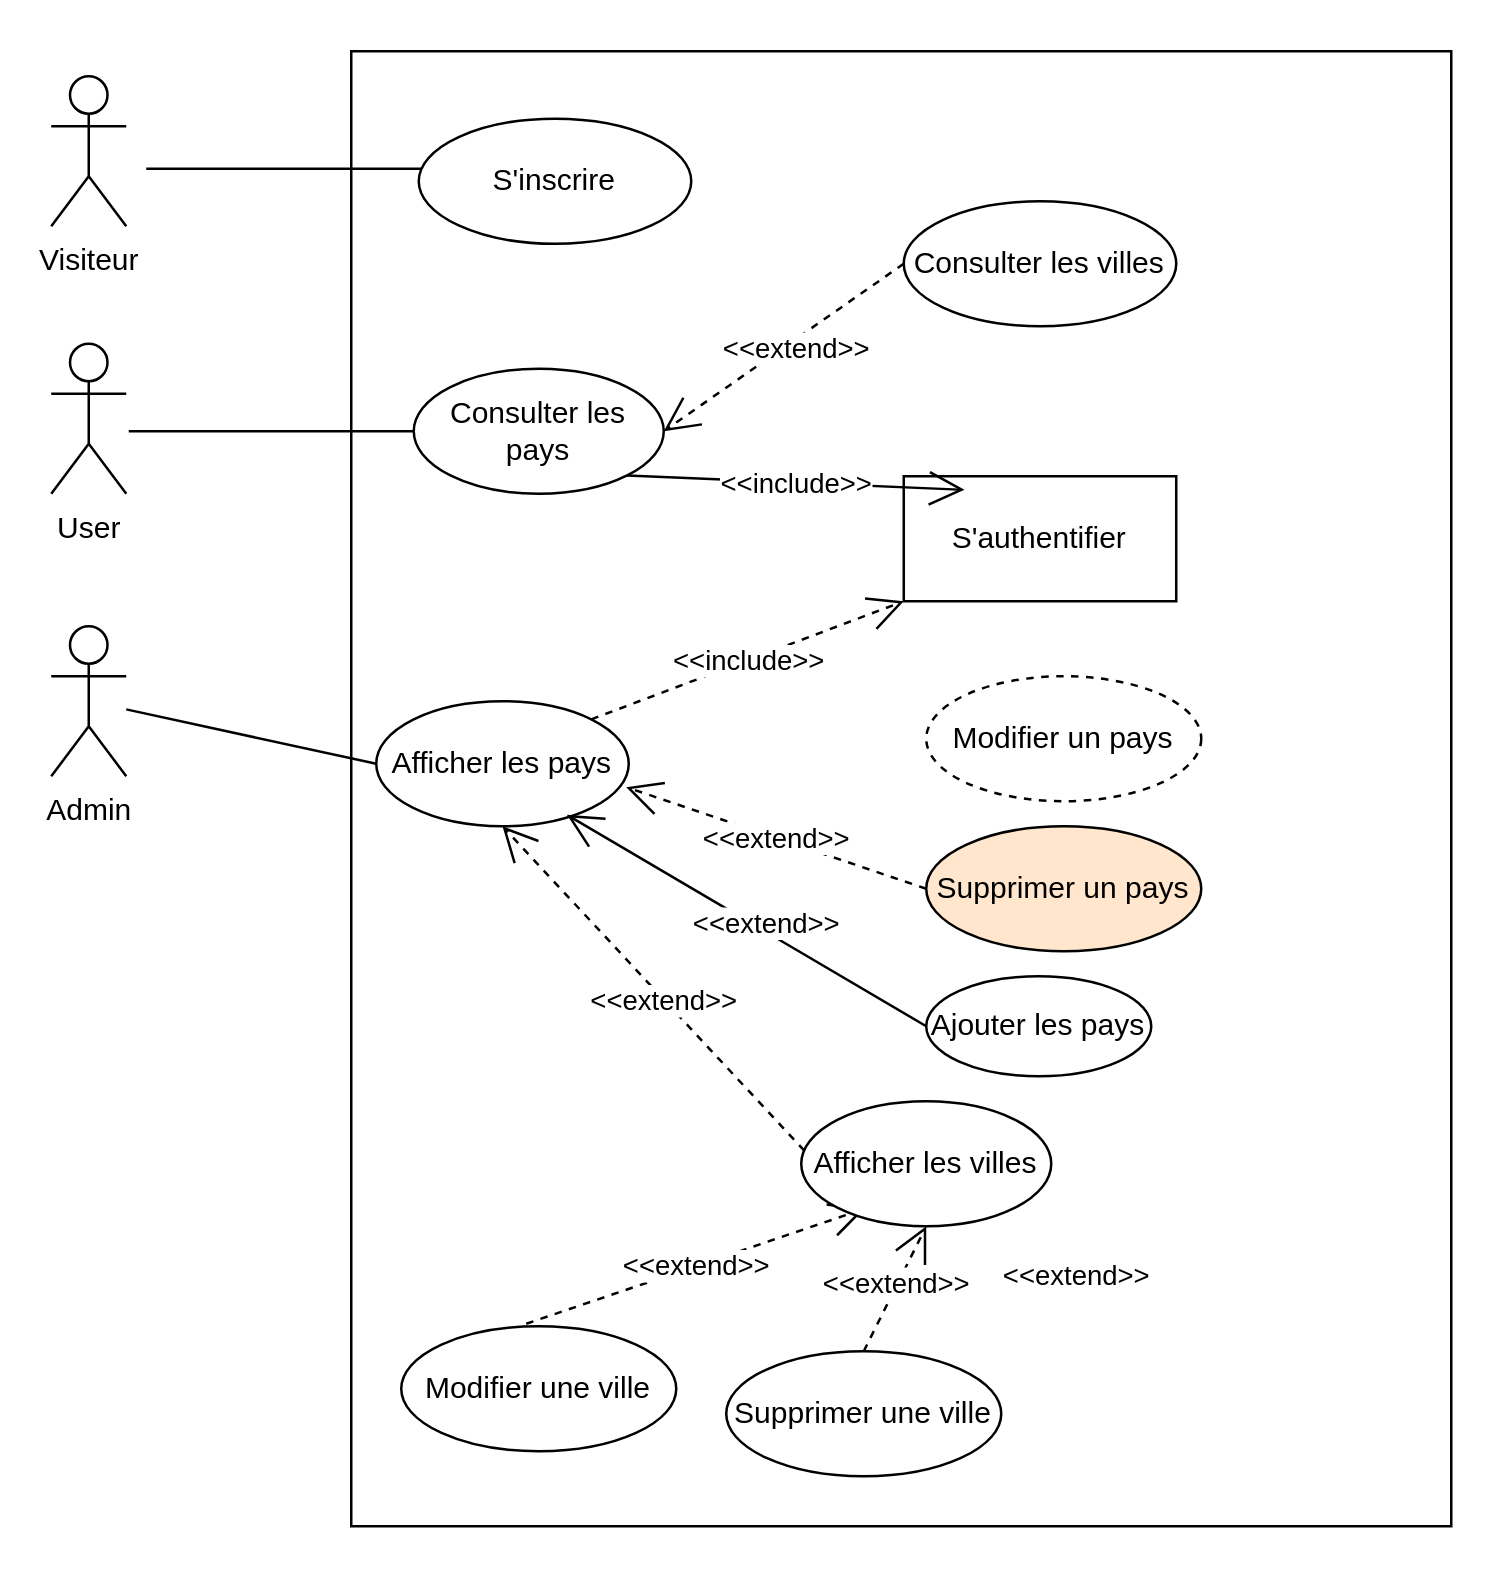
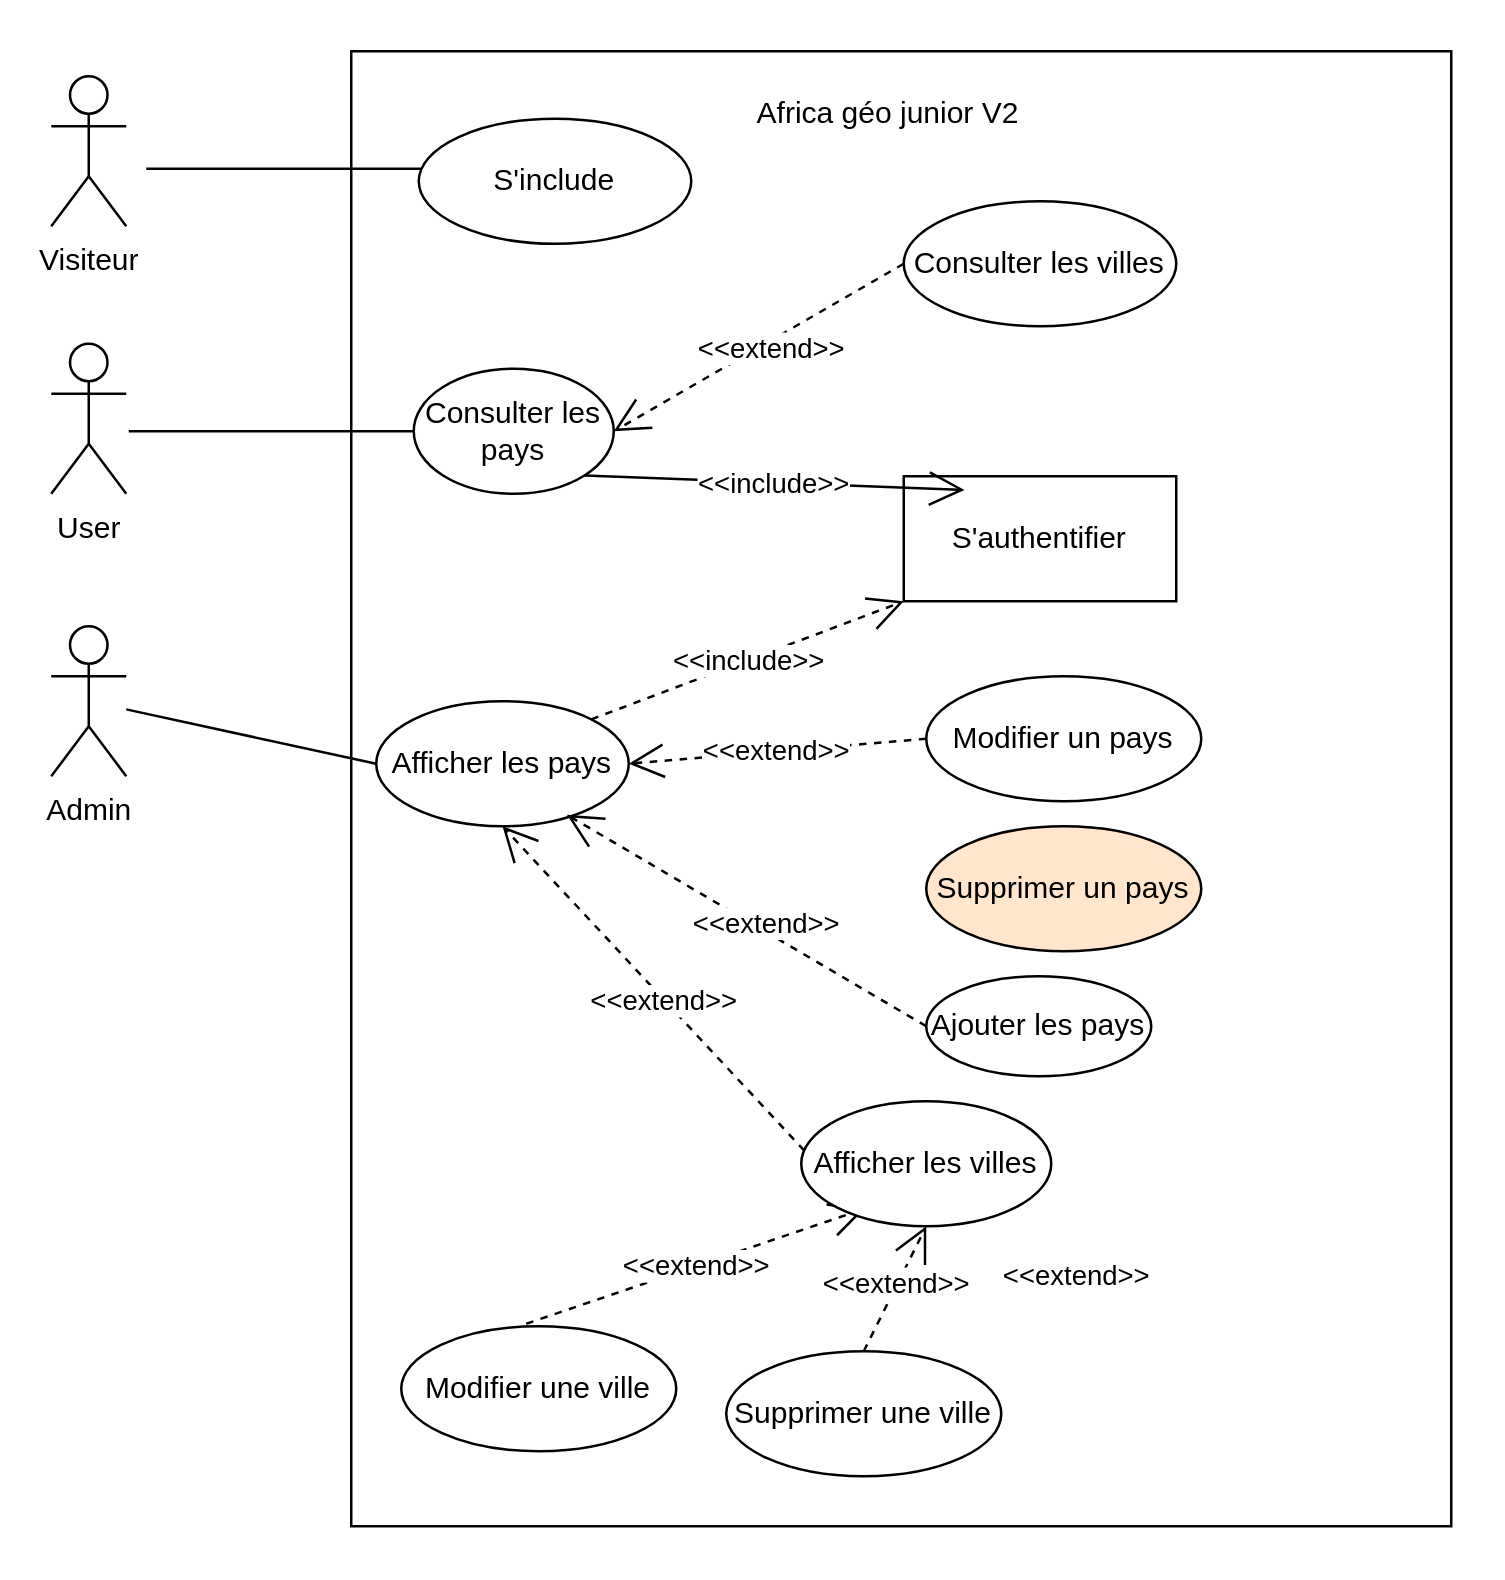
none -> (889, 114)
(555, 181) -> (555, 181)
(539, 431) -> (514, 431)
(1064, 739) -> (1064, 739)
none -> (780, 751)
(652, 865) -> (652, 865)
(874, 871) -> none
